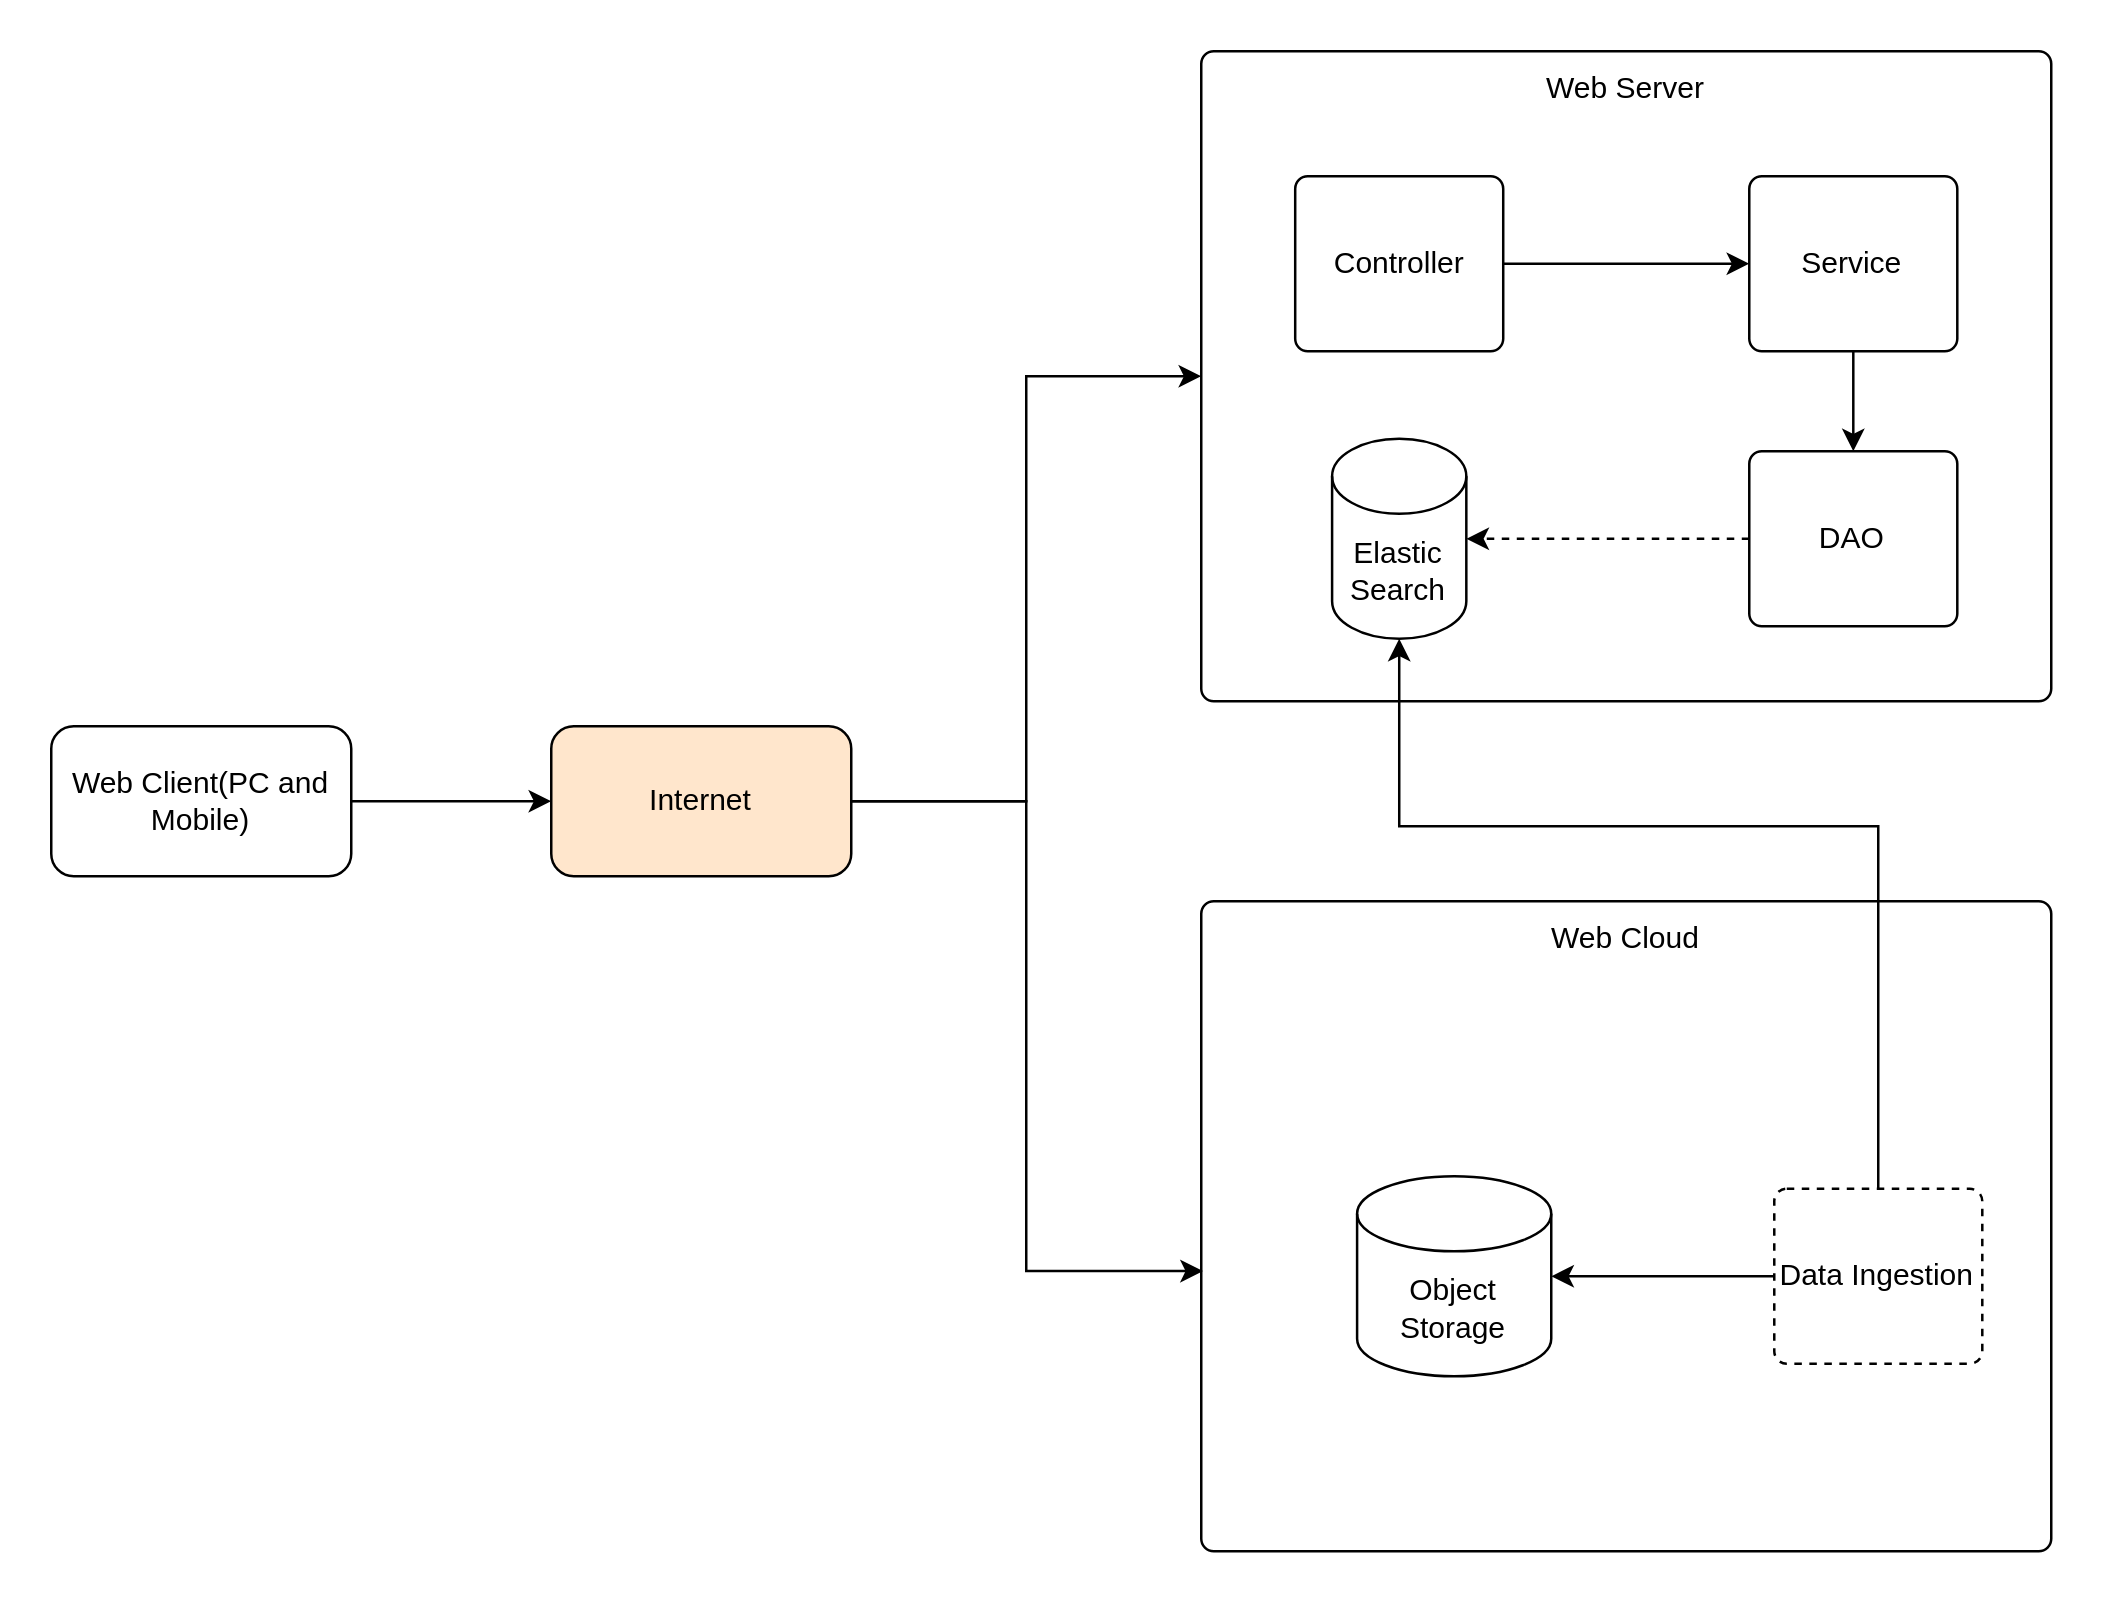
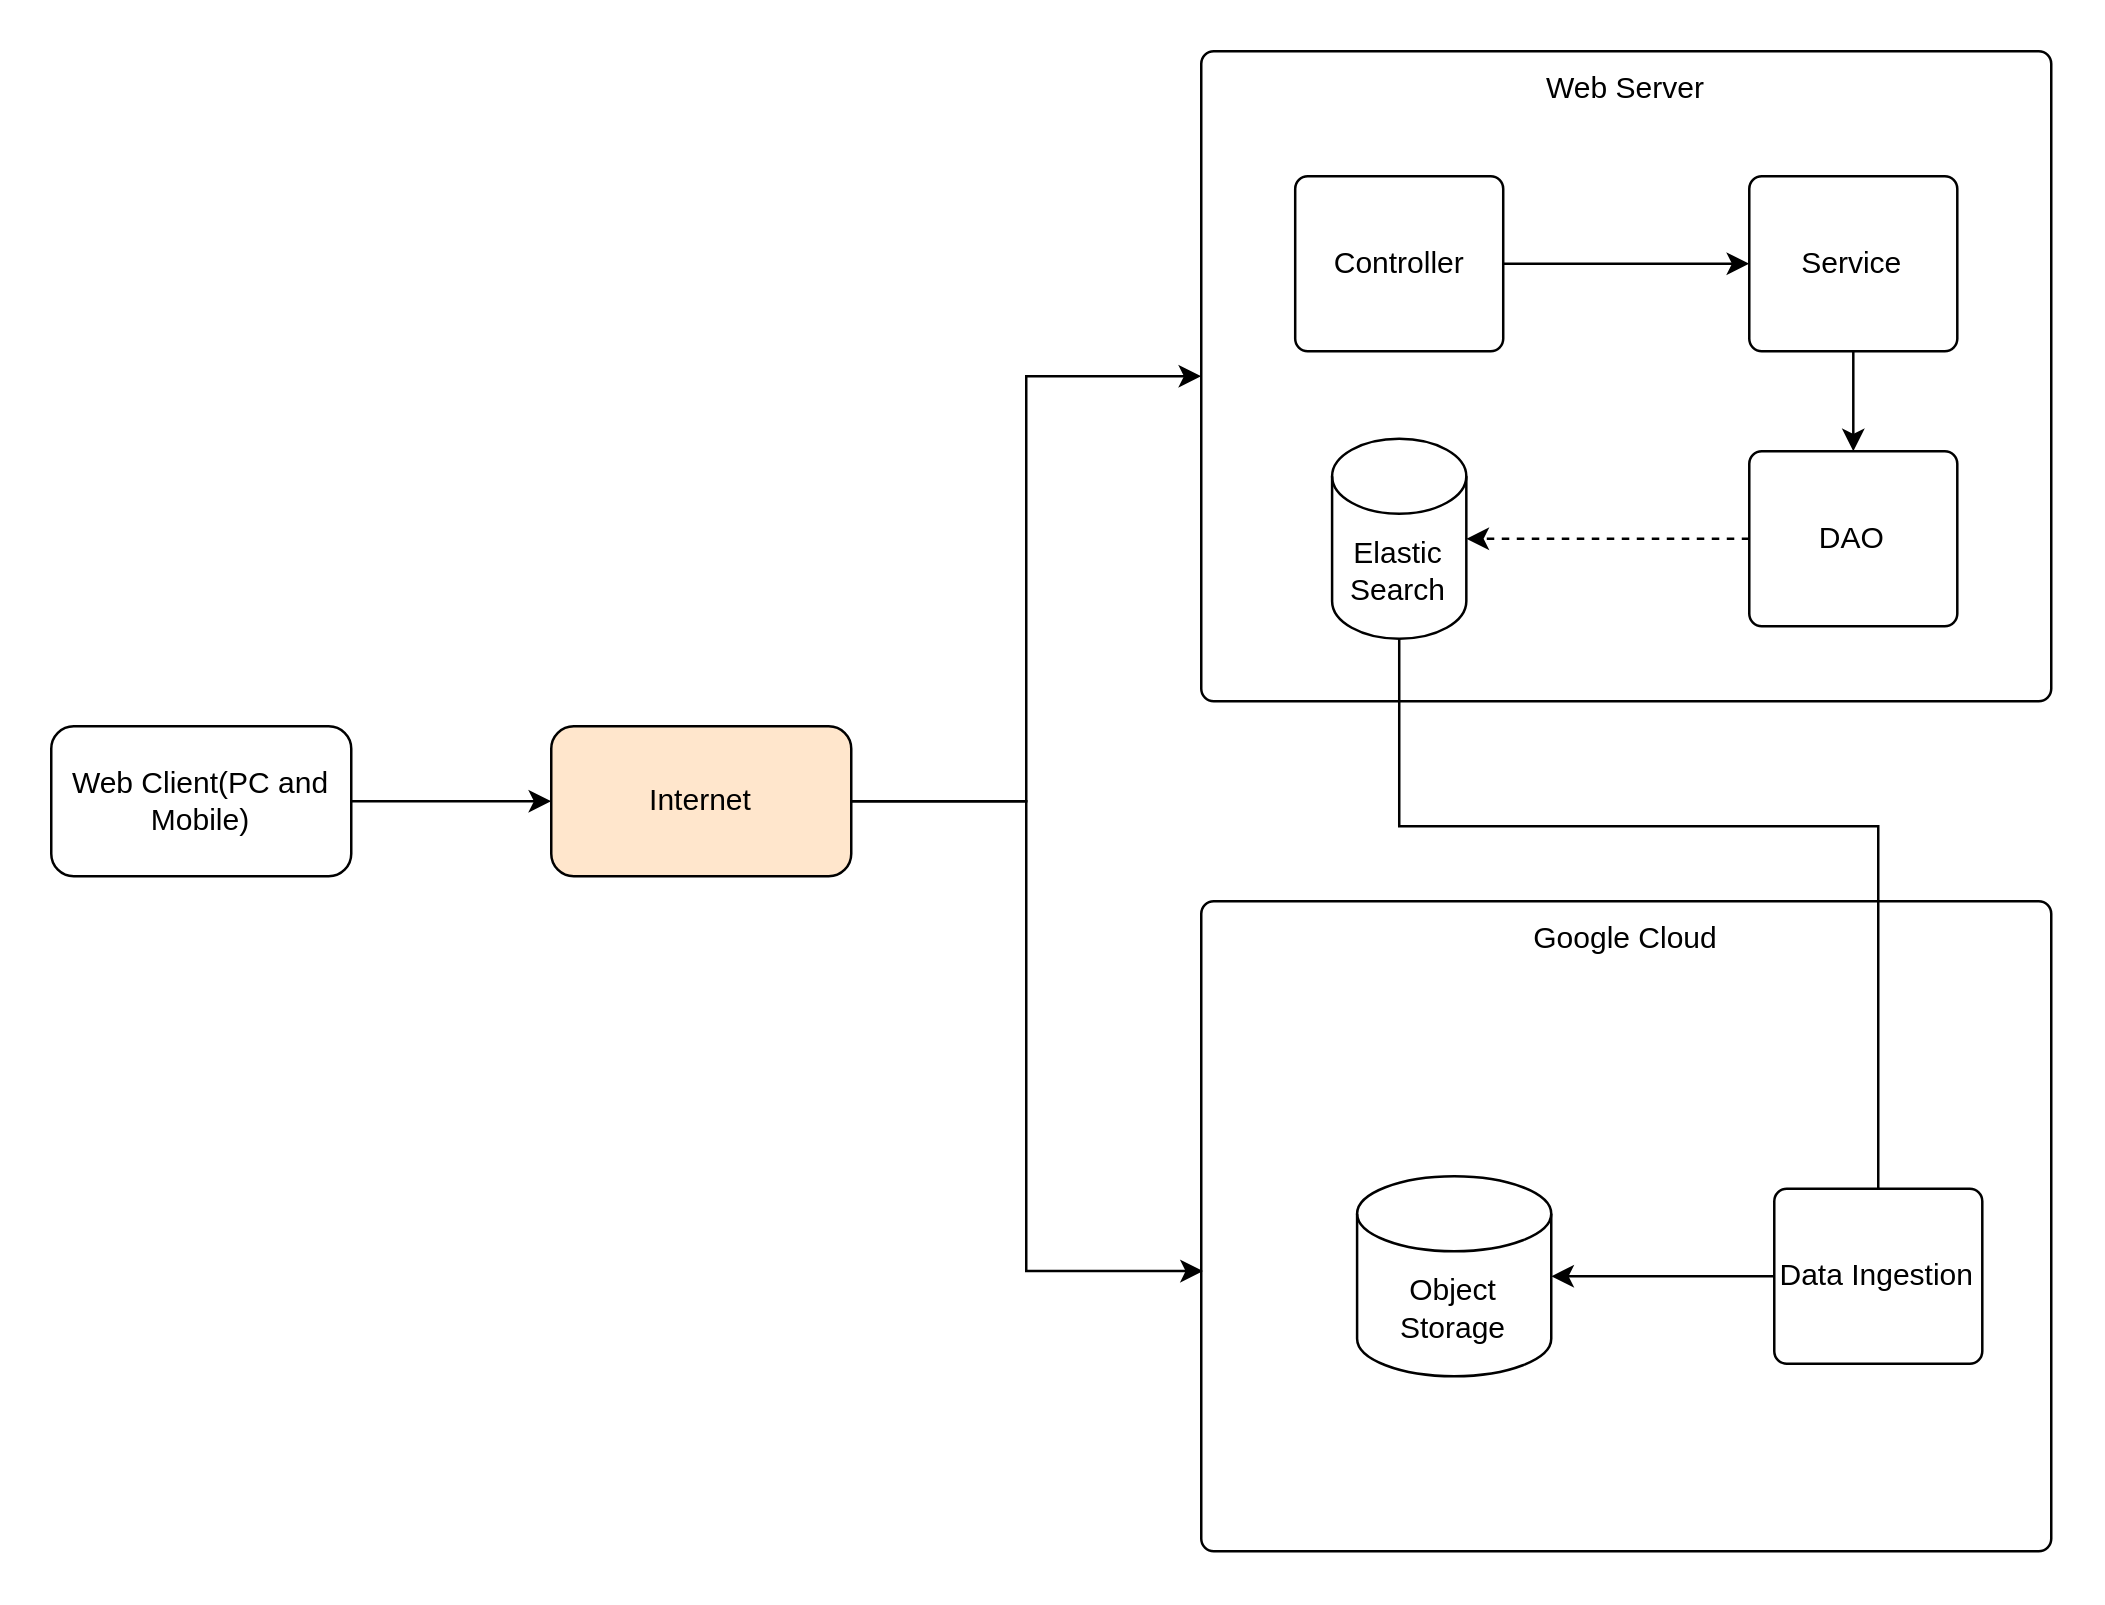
(1399, 657) -> (1399, 649)
(1626, 939) -> (1626, 939)
(1878, 1276) -> (1878, 1276)
